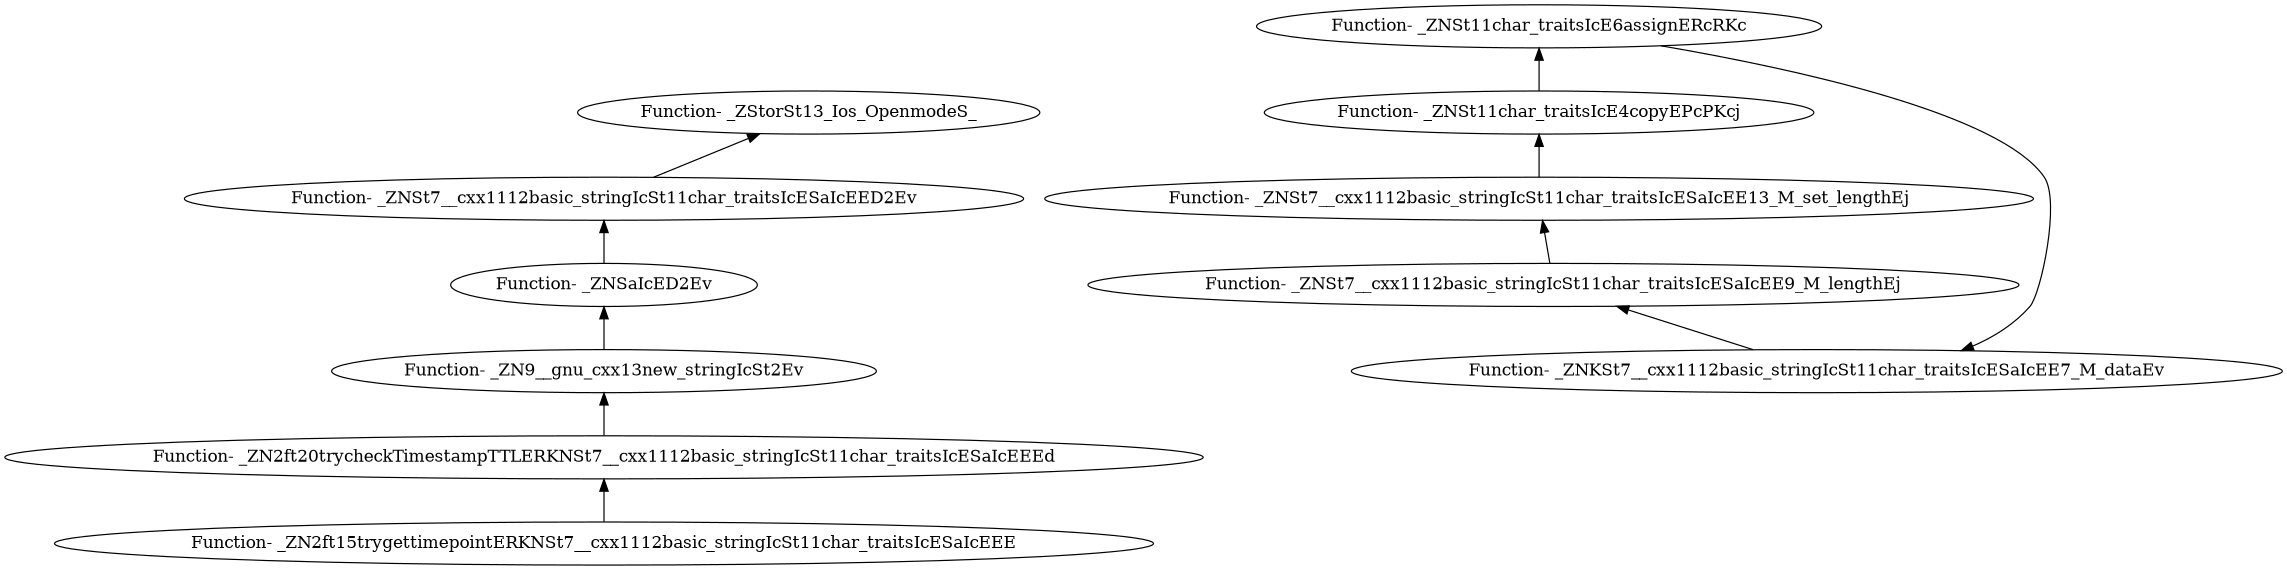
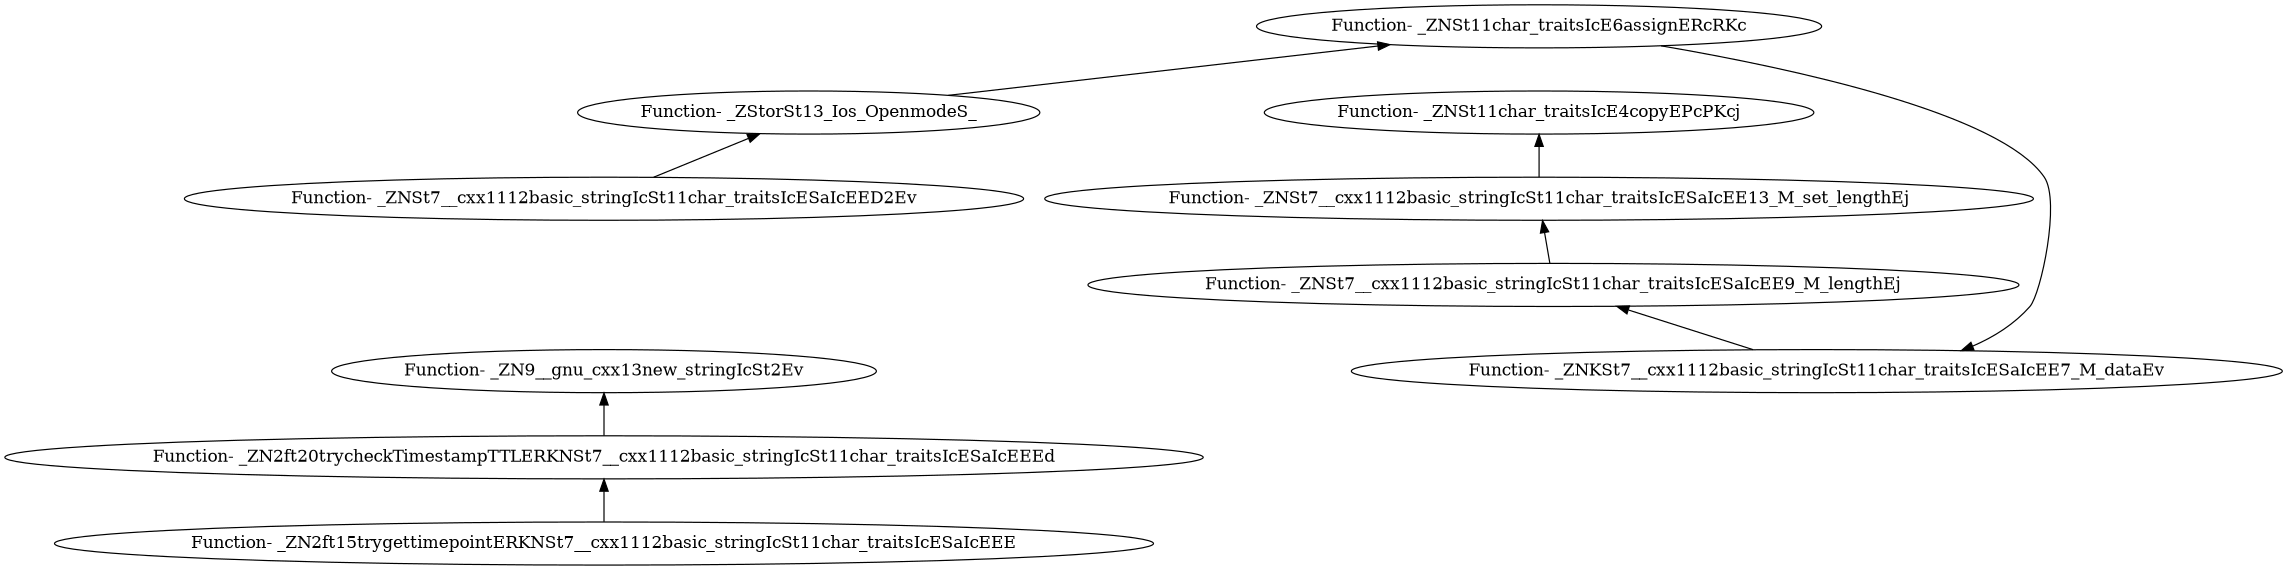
(1539, 76) -> (1163, 71)
(604, 285) -> none
